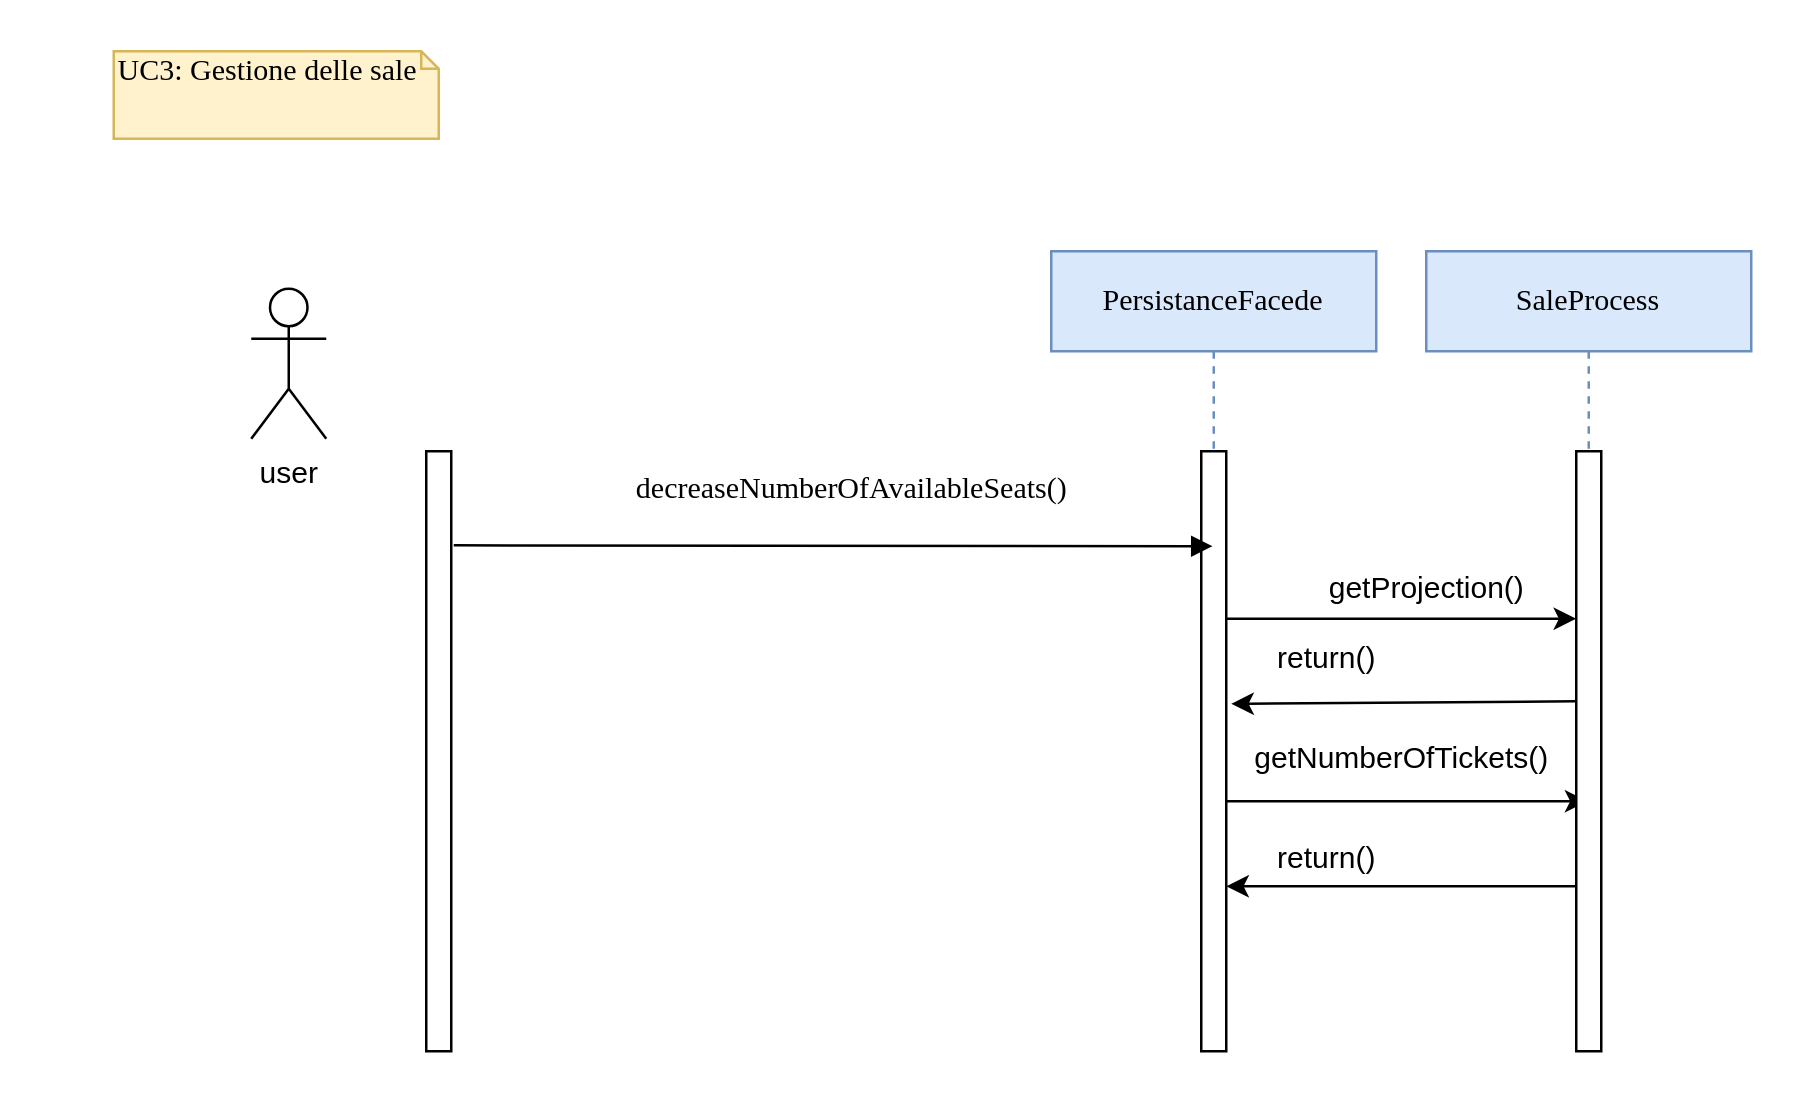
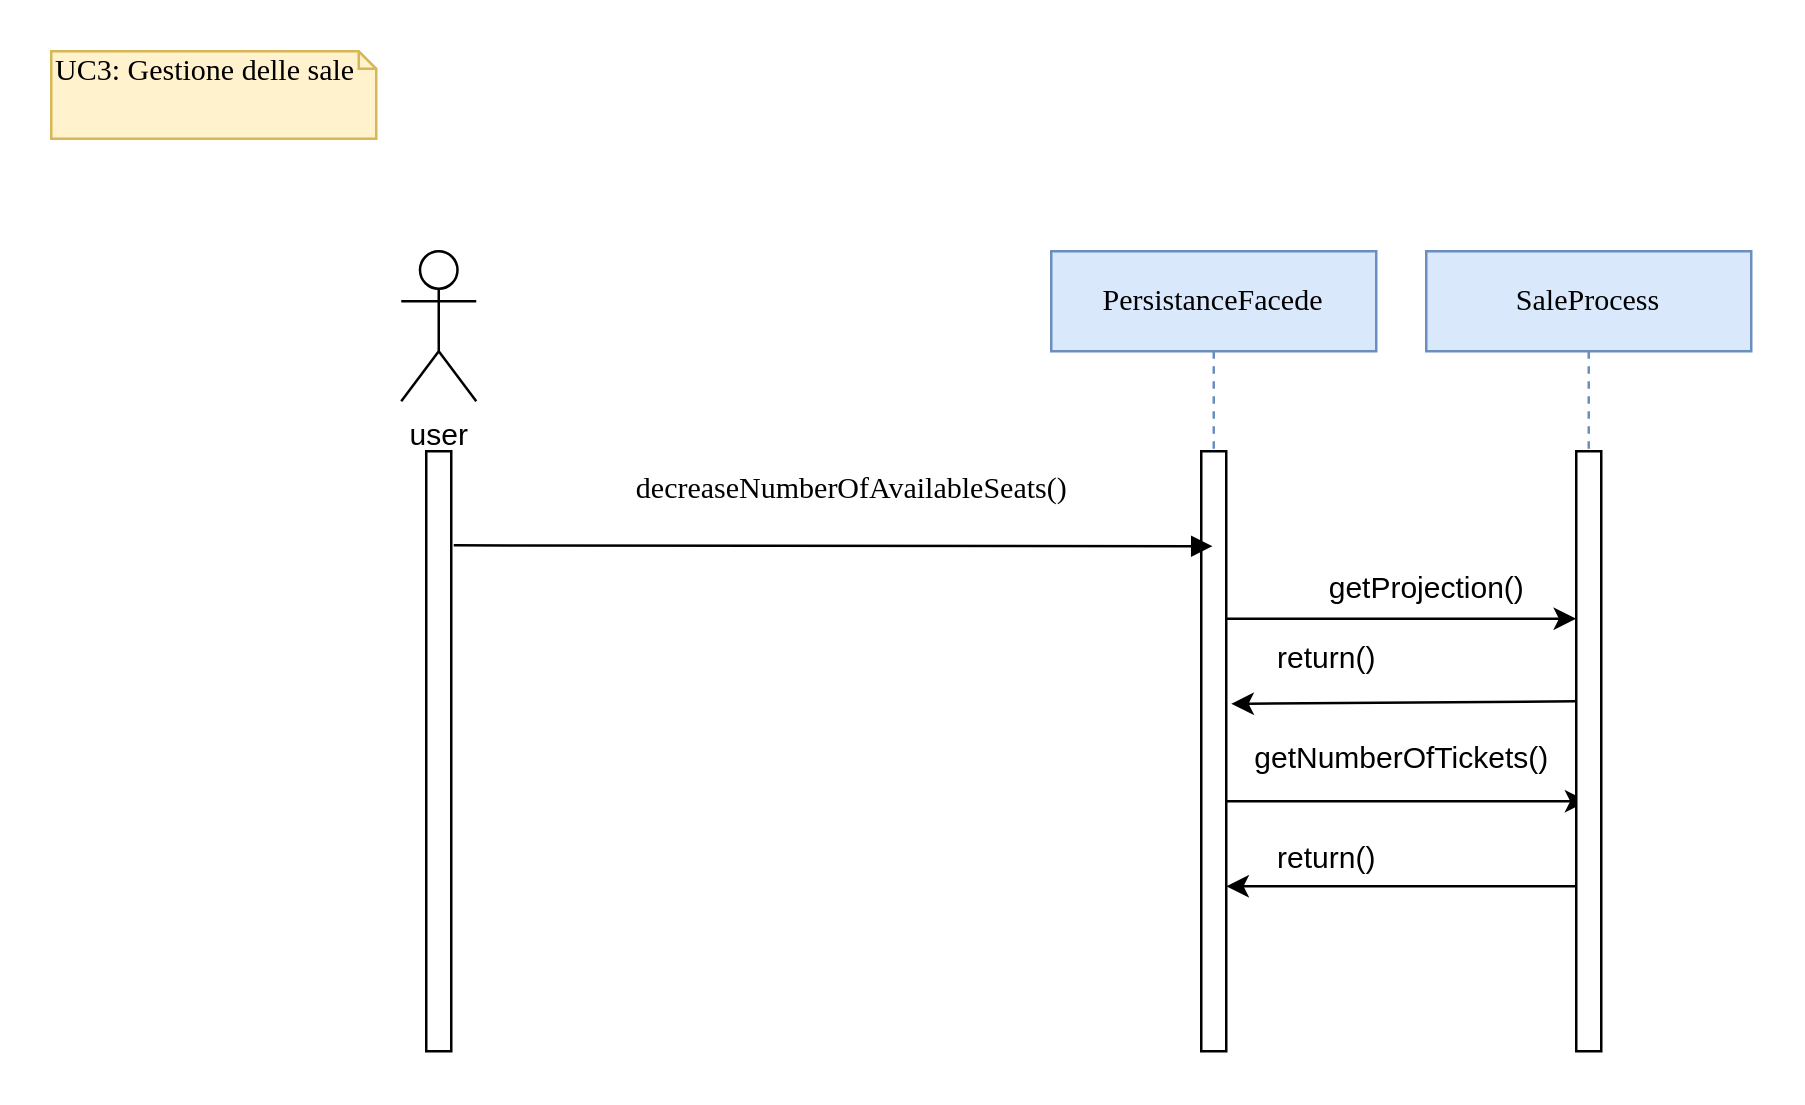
(276, 95) -> (214, 95)
(289, 364) -> (439, 326)
